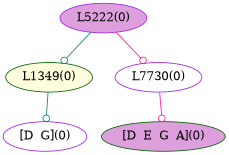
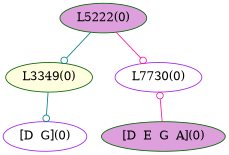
(103, 18) -> (103, 18)
(49, 77) -> (49, 77)
(161, 104) -> (161, 110)
